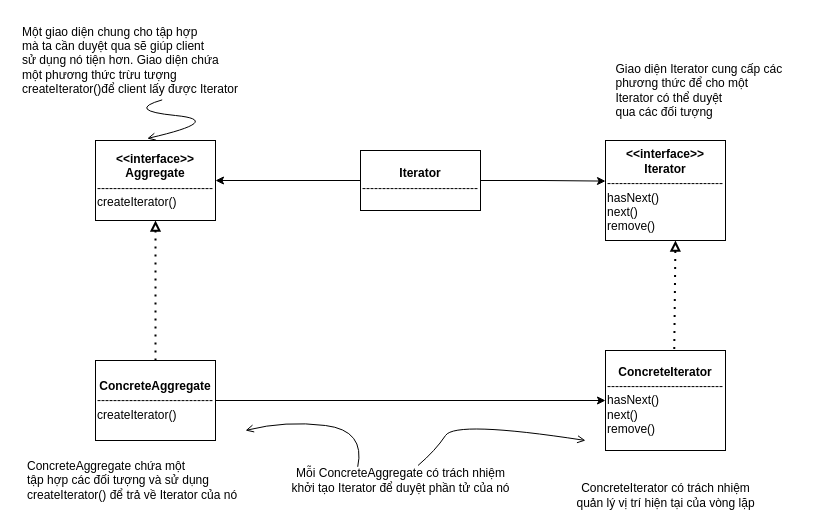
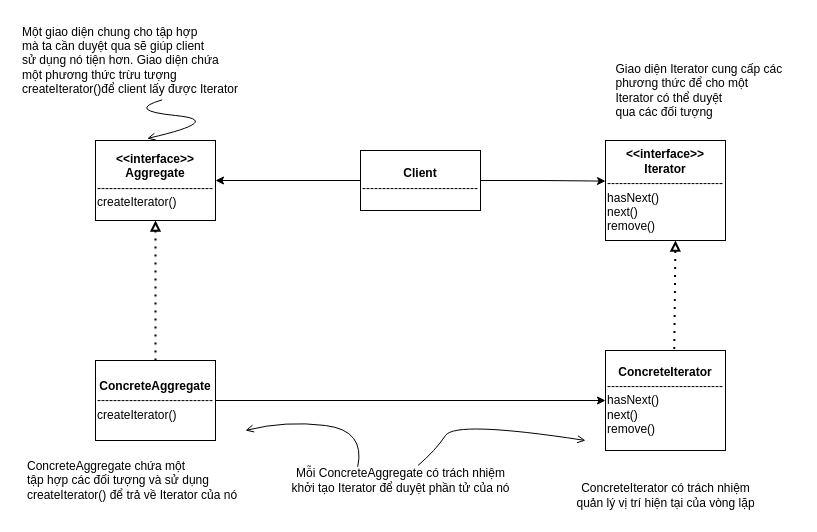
(421, 181) -> (421, 181)
